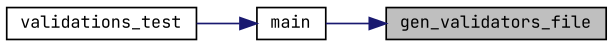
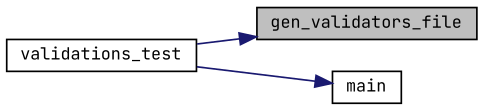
(348, 24) -> (218, 41)
